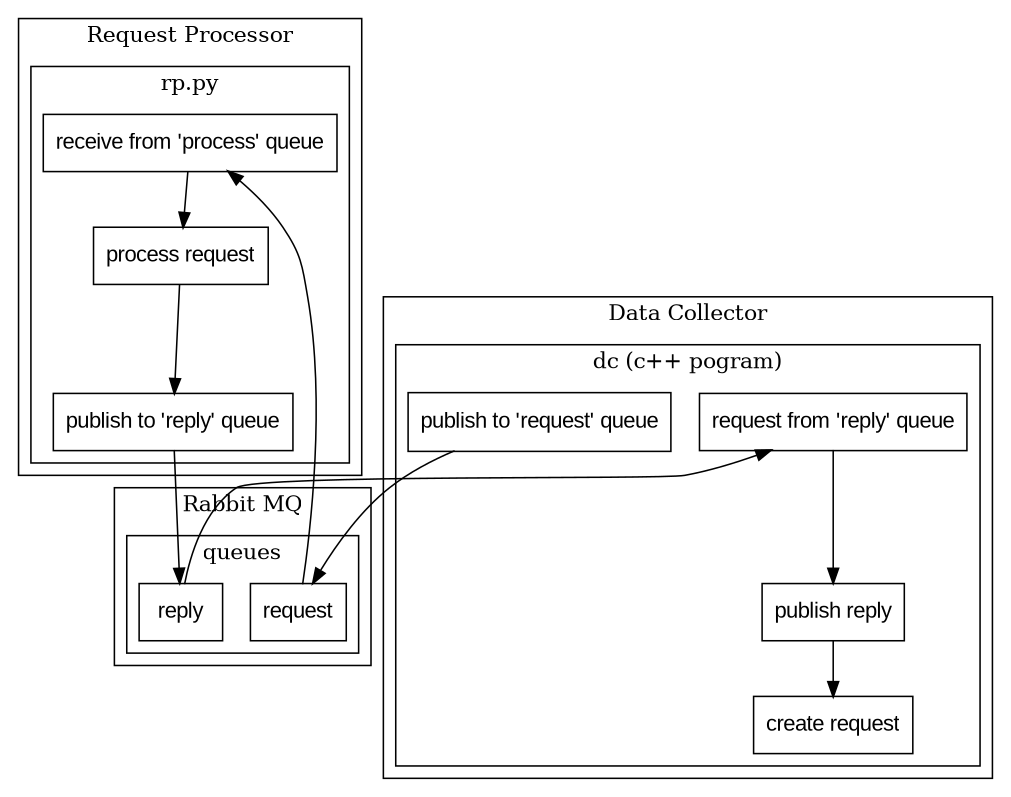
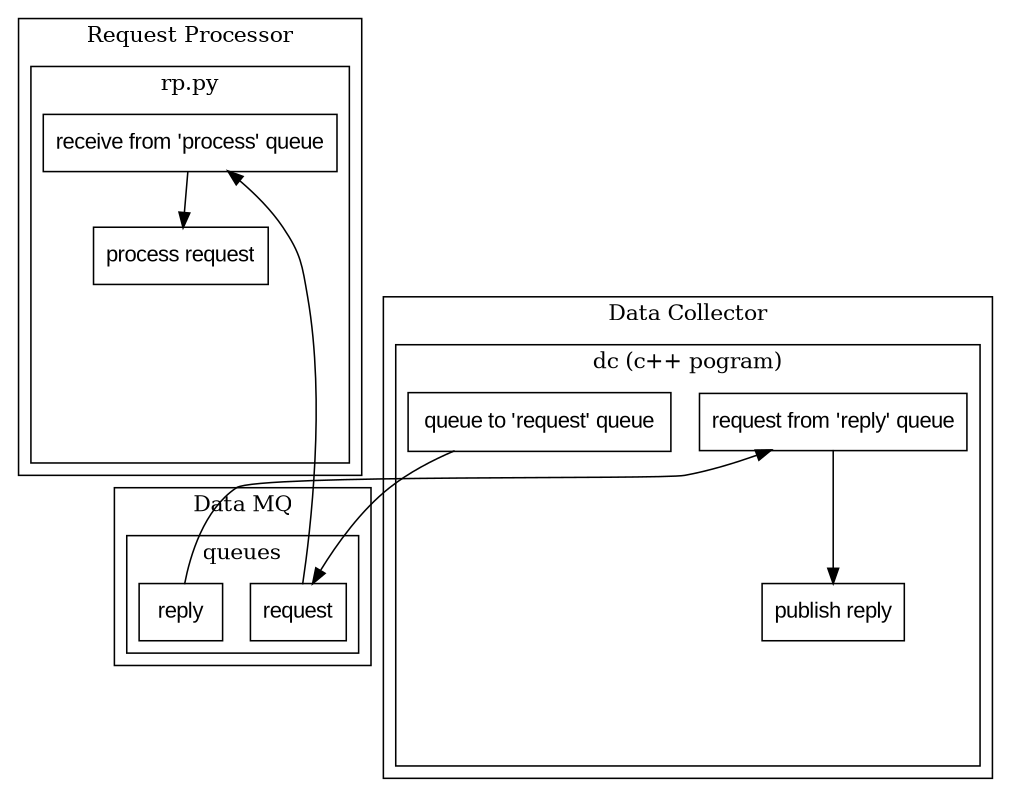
(173, 422) -> none
(539, 422) -> (539, 422)
(243, 505) -> (243, 505)
(833, 725) -> none
